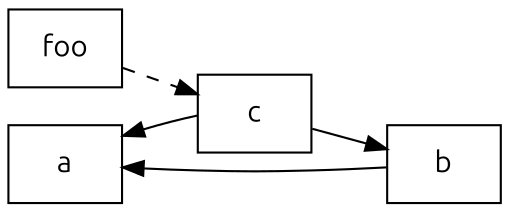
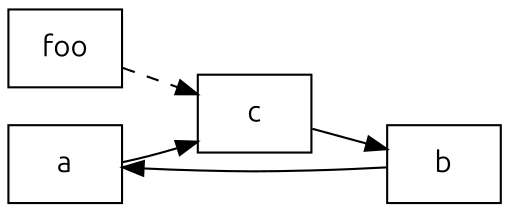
(170, 122) -> (150, 156)
